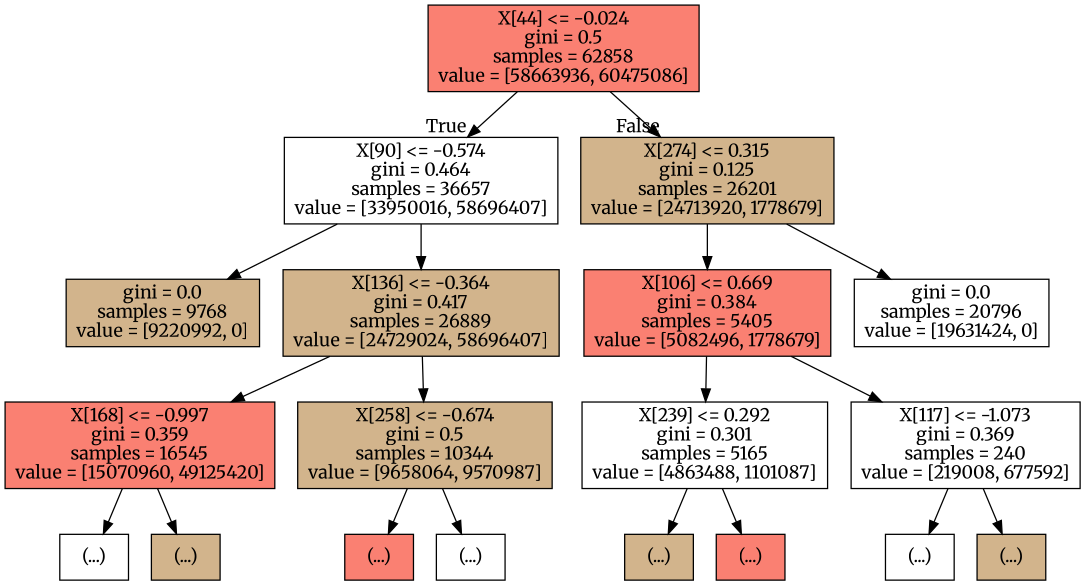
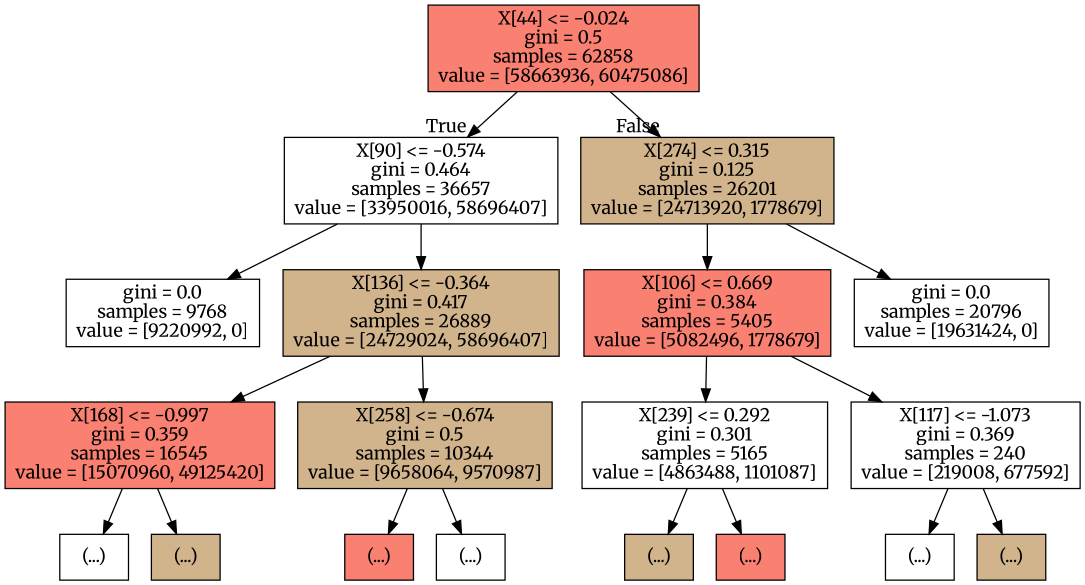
(163, 313) -> (163, 313)
